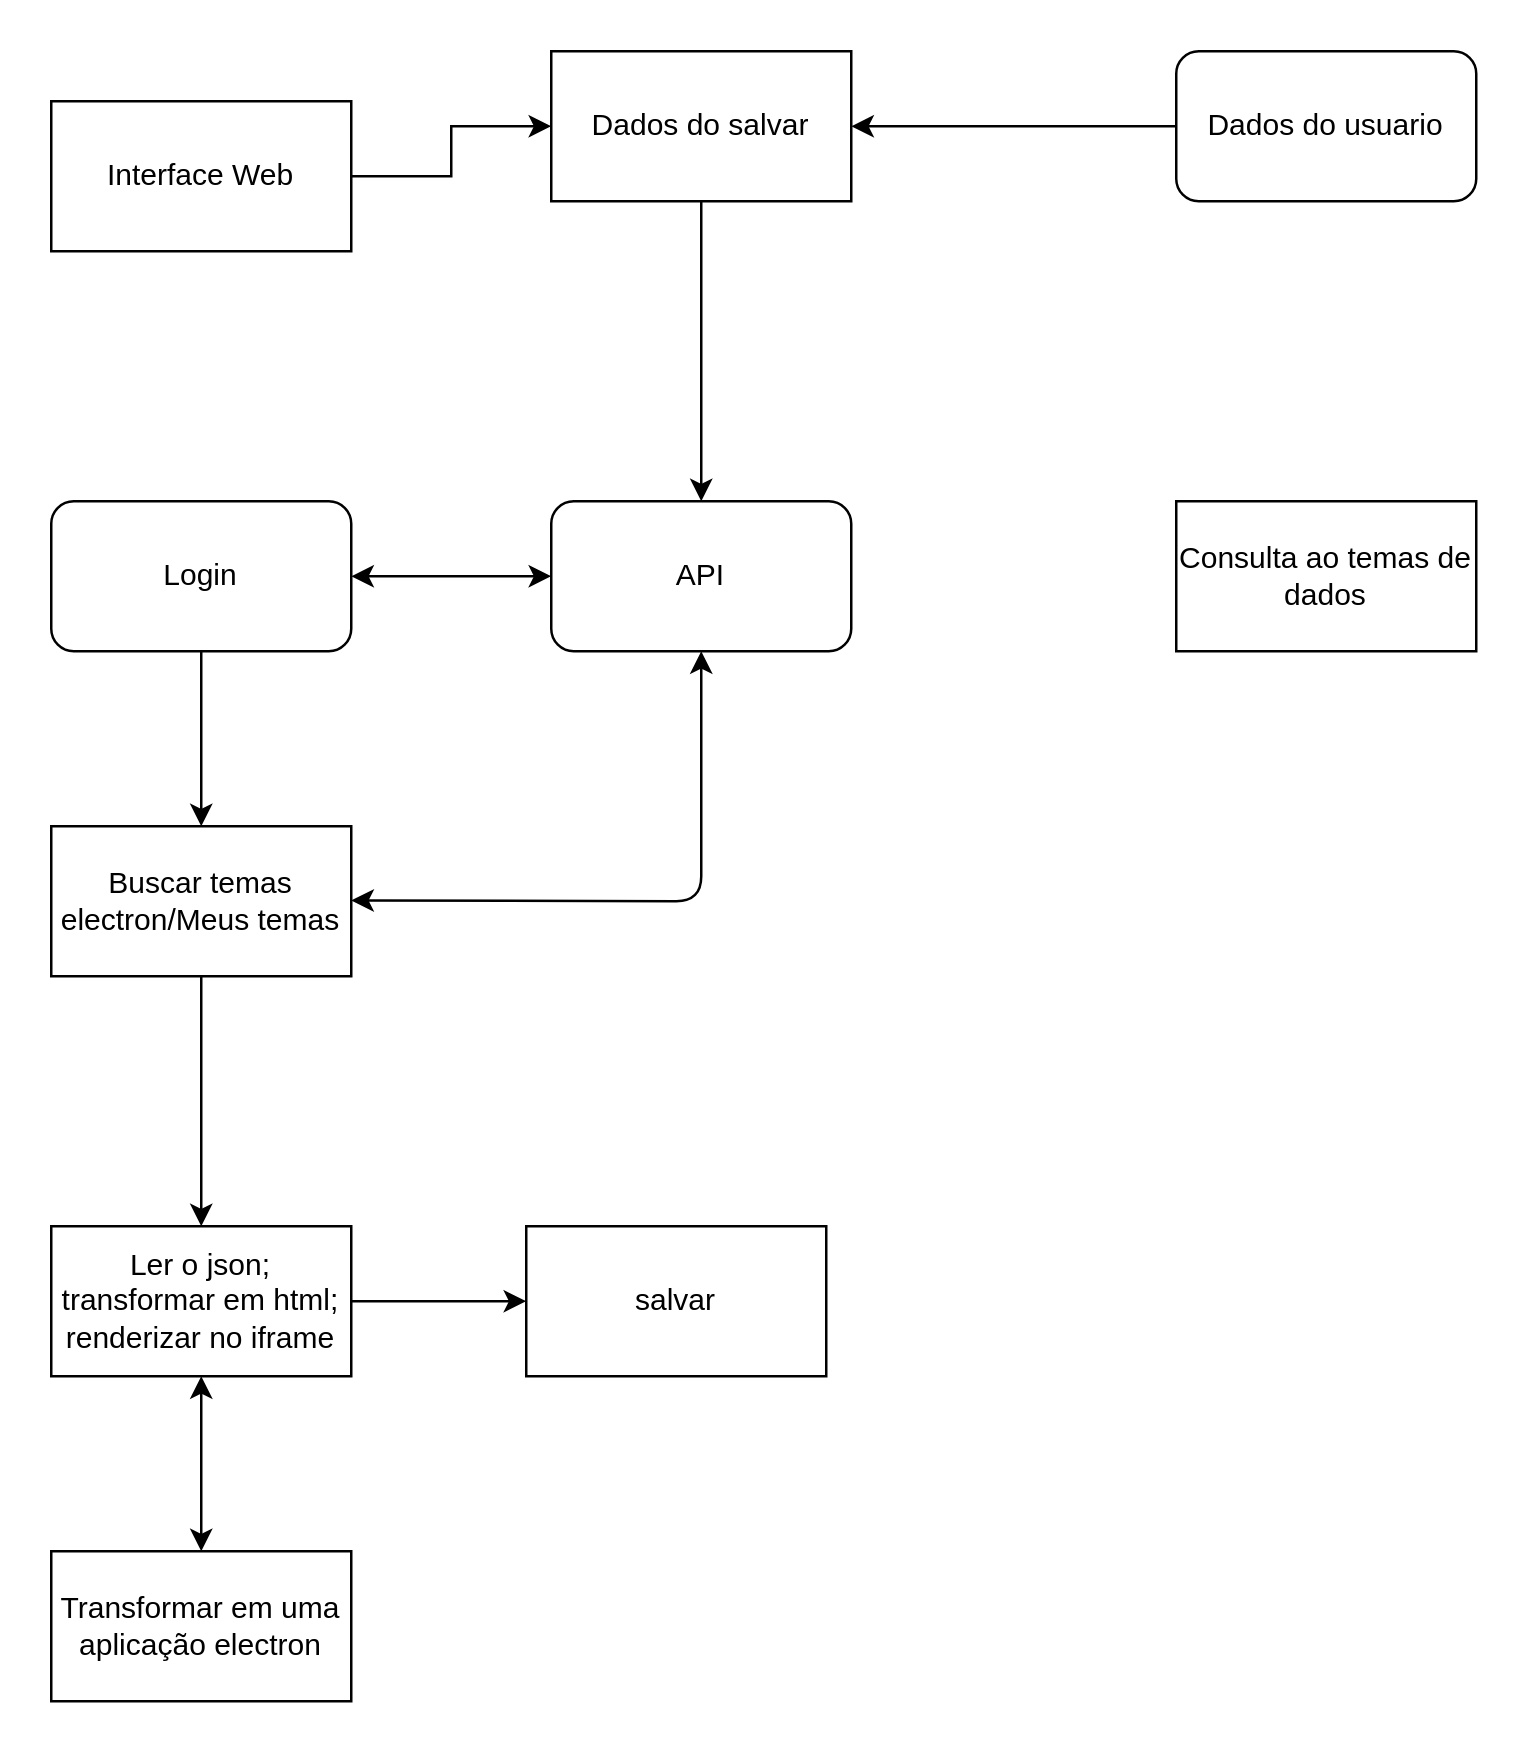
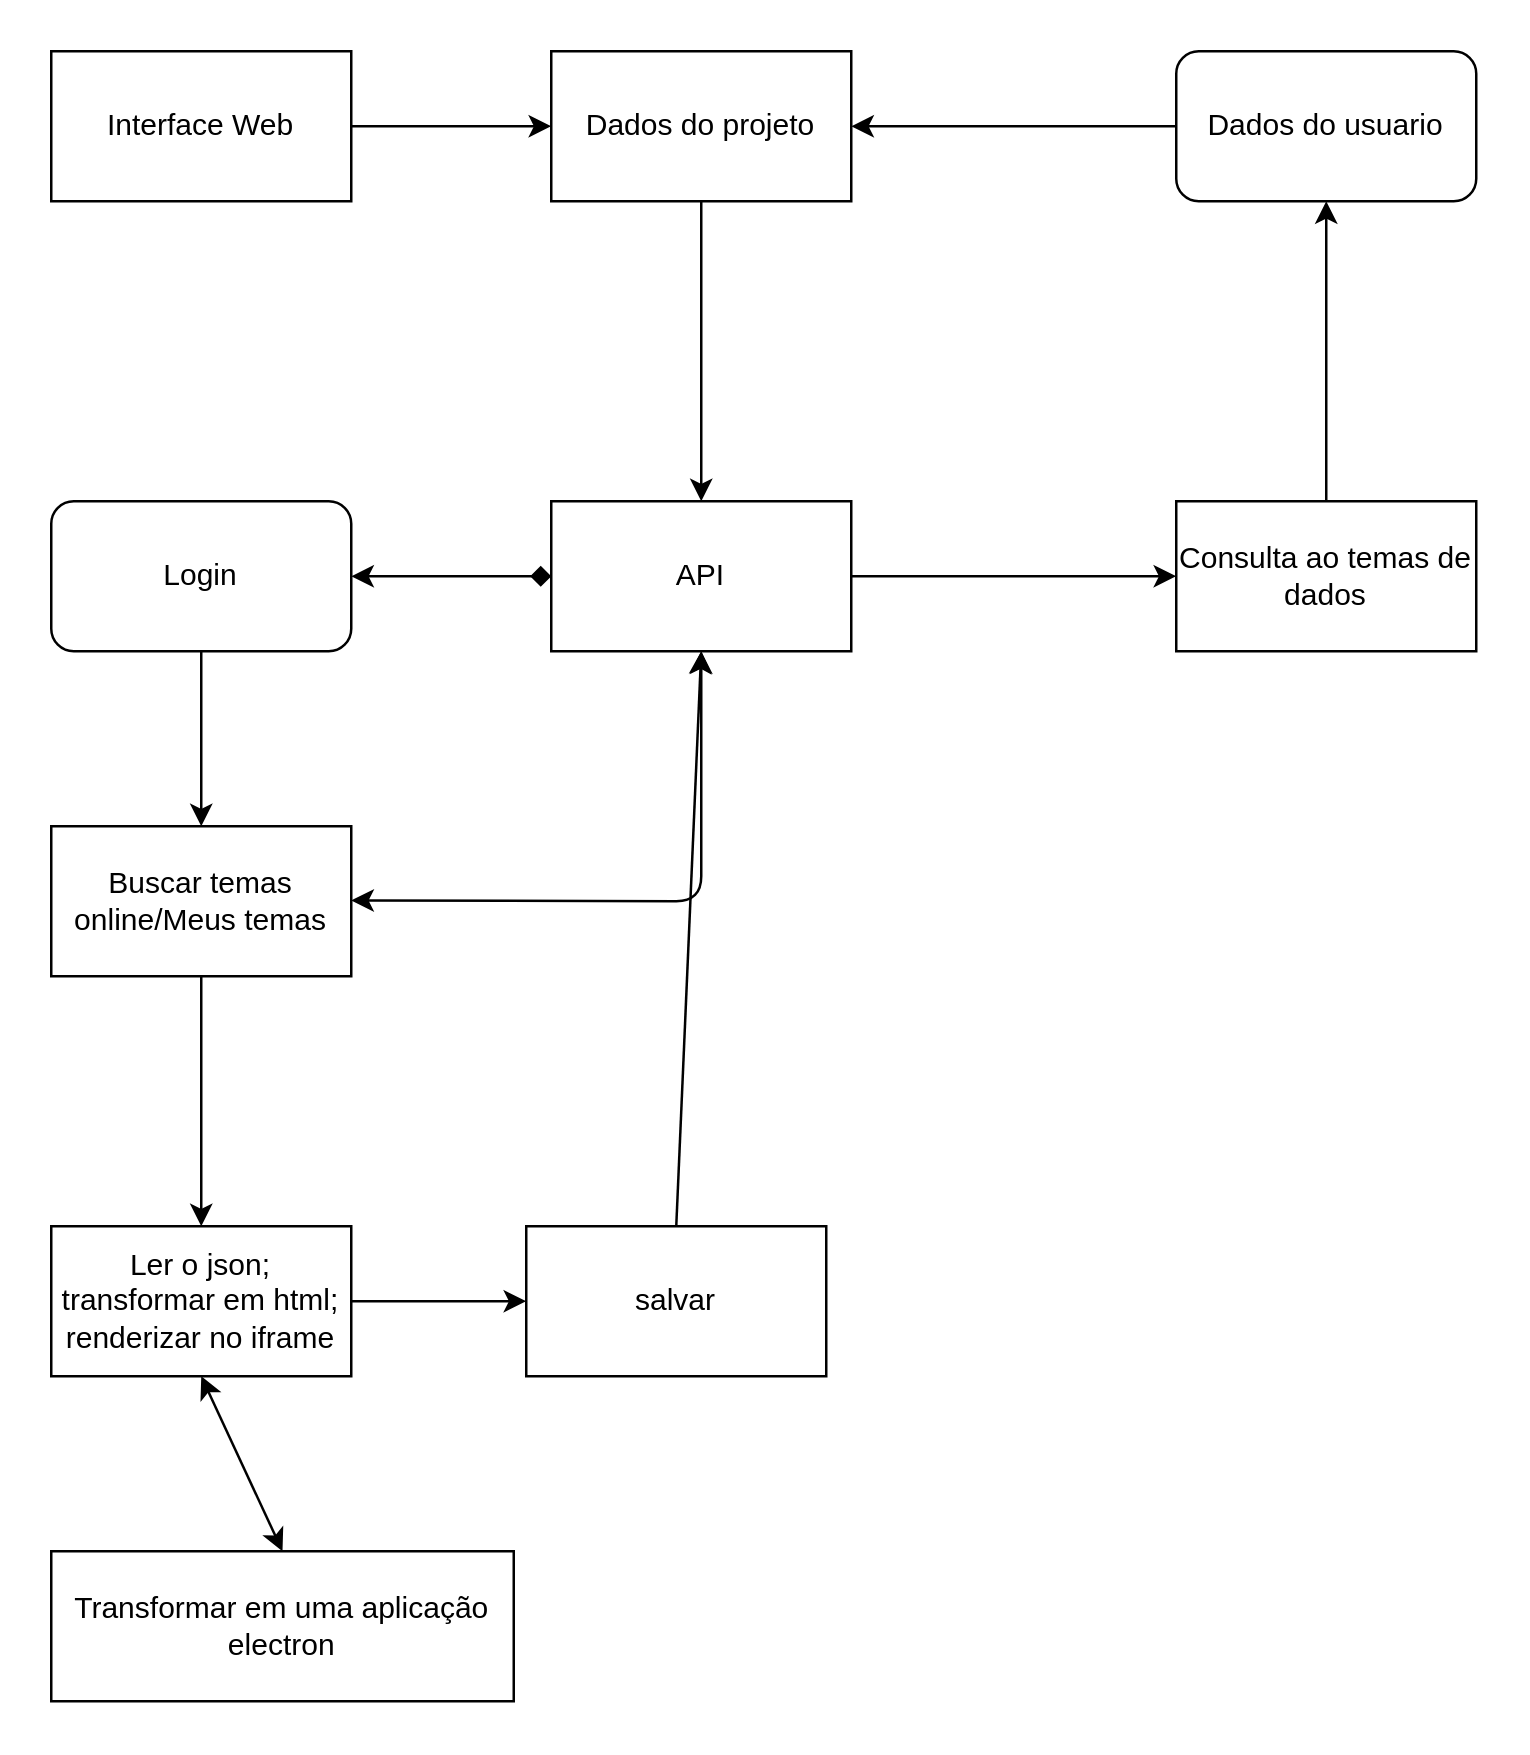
(701, 126) -> (701, 126)
(201, 176) -> (201, 126)
none -> (1326, 359)
(532, 576) -> (531, 576)
(701, 576) -> (701, 576)
none -> (1005, 576)
(201, 901) -> (201, 901)
none -> (683, 1065)
(201, 1626) -> (283, 1626)
